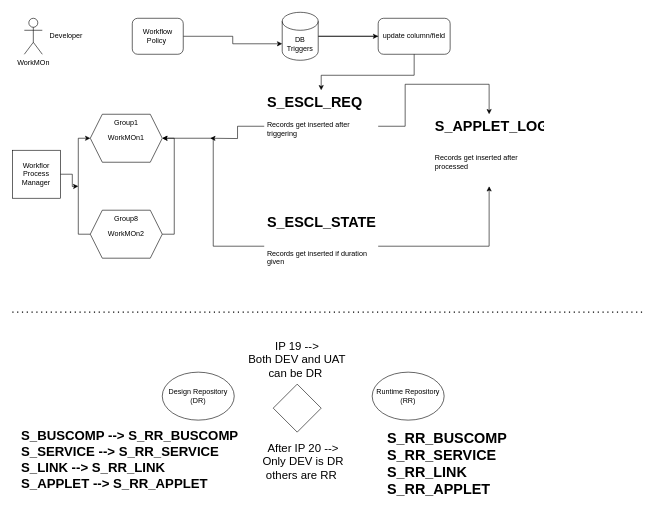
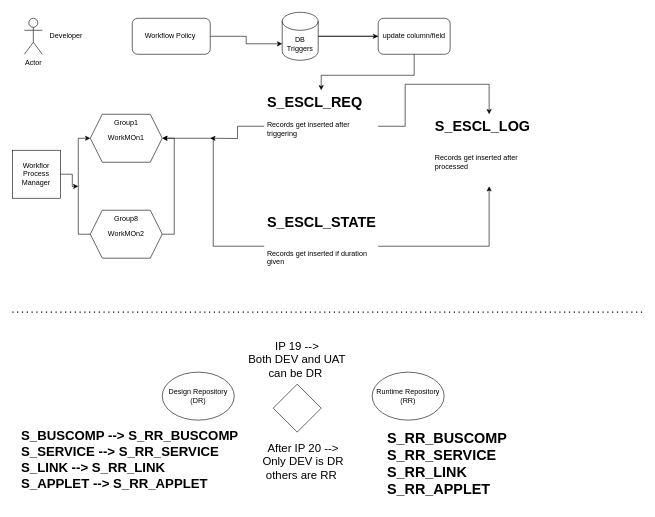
(158, 36) -> (171, 36)
(34, 63) -> (34, 63)
(490, 121) -> (490, 121)
